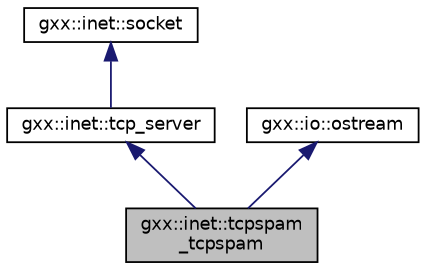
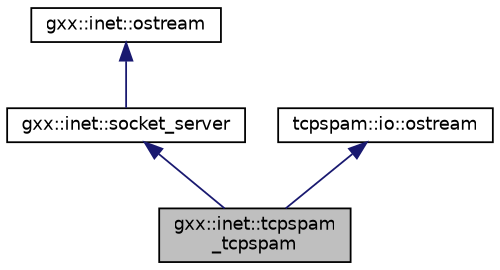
(111, 25) -> (126, 25)
(111, 125) -> (126, 125)
(333, 125) -> (386, 125)
